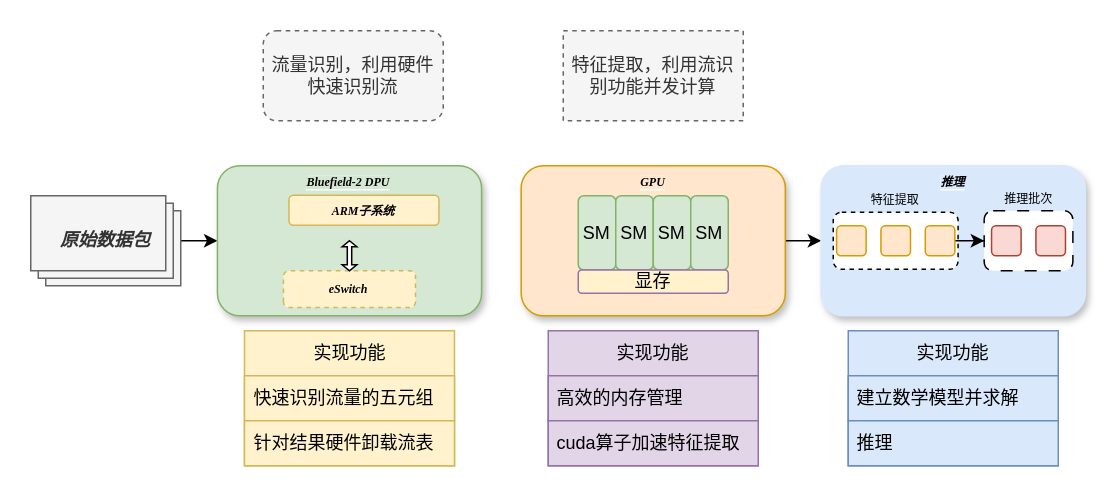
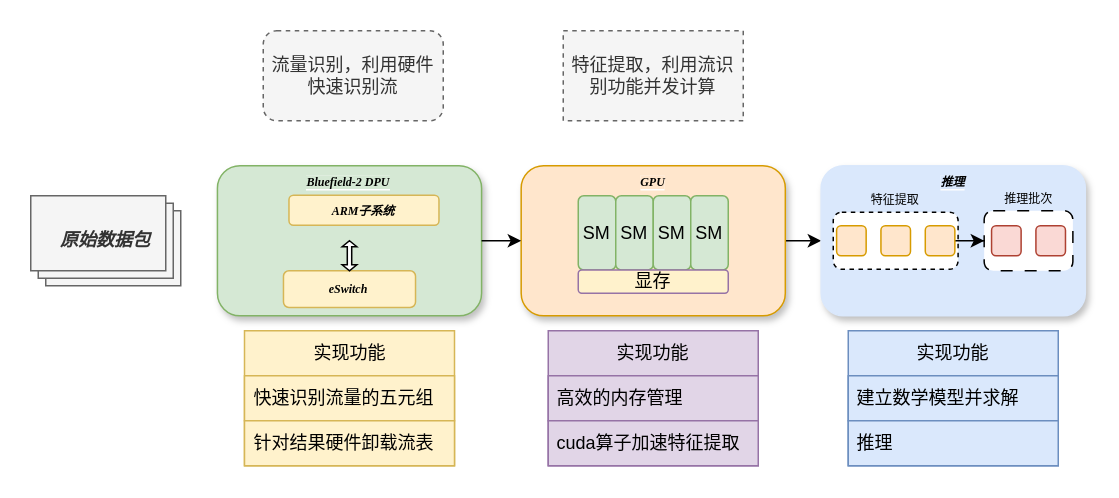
(205, 241) -> none
none -> (507, 241)
(349, 289) -> (349, 289)
